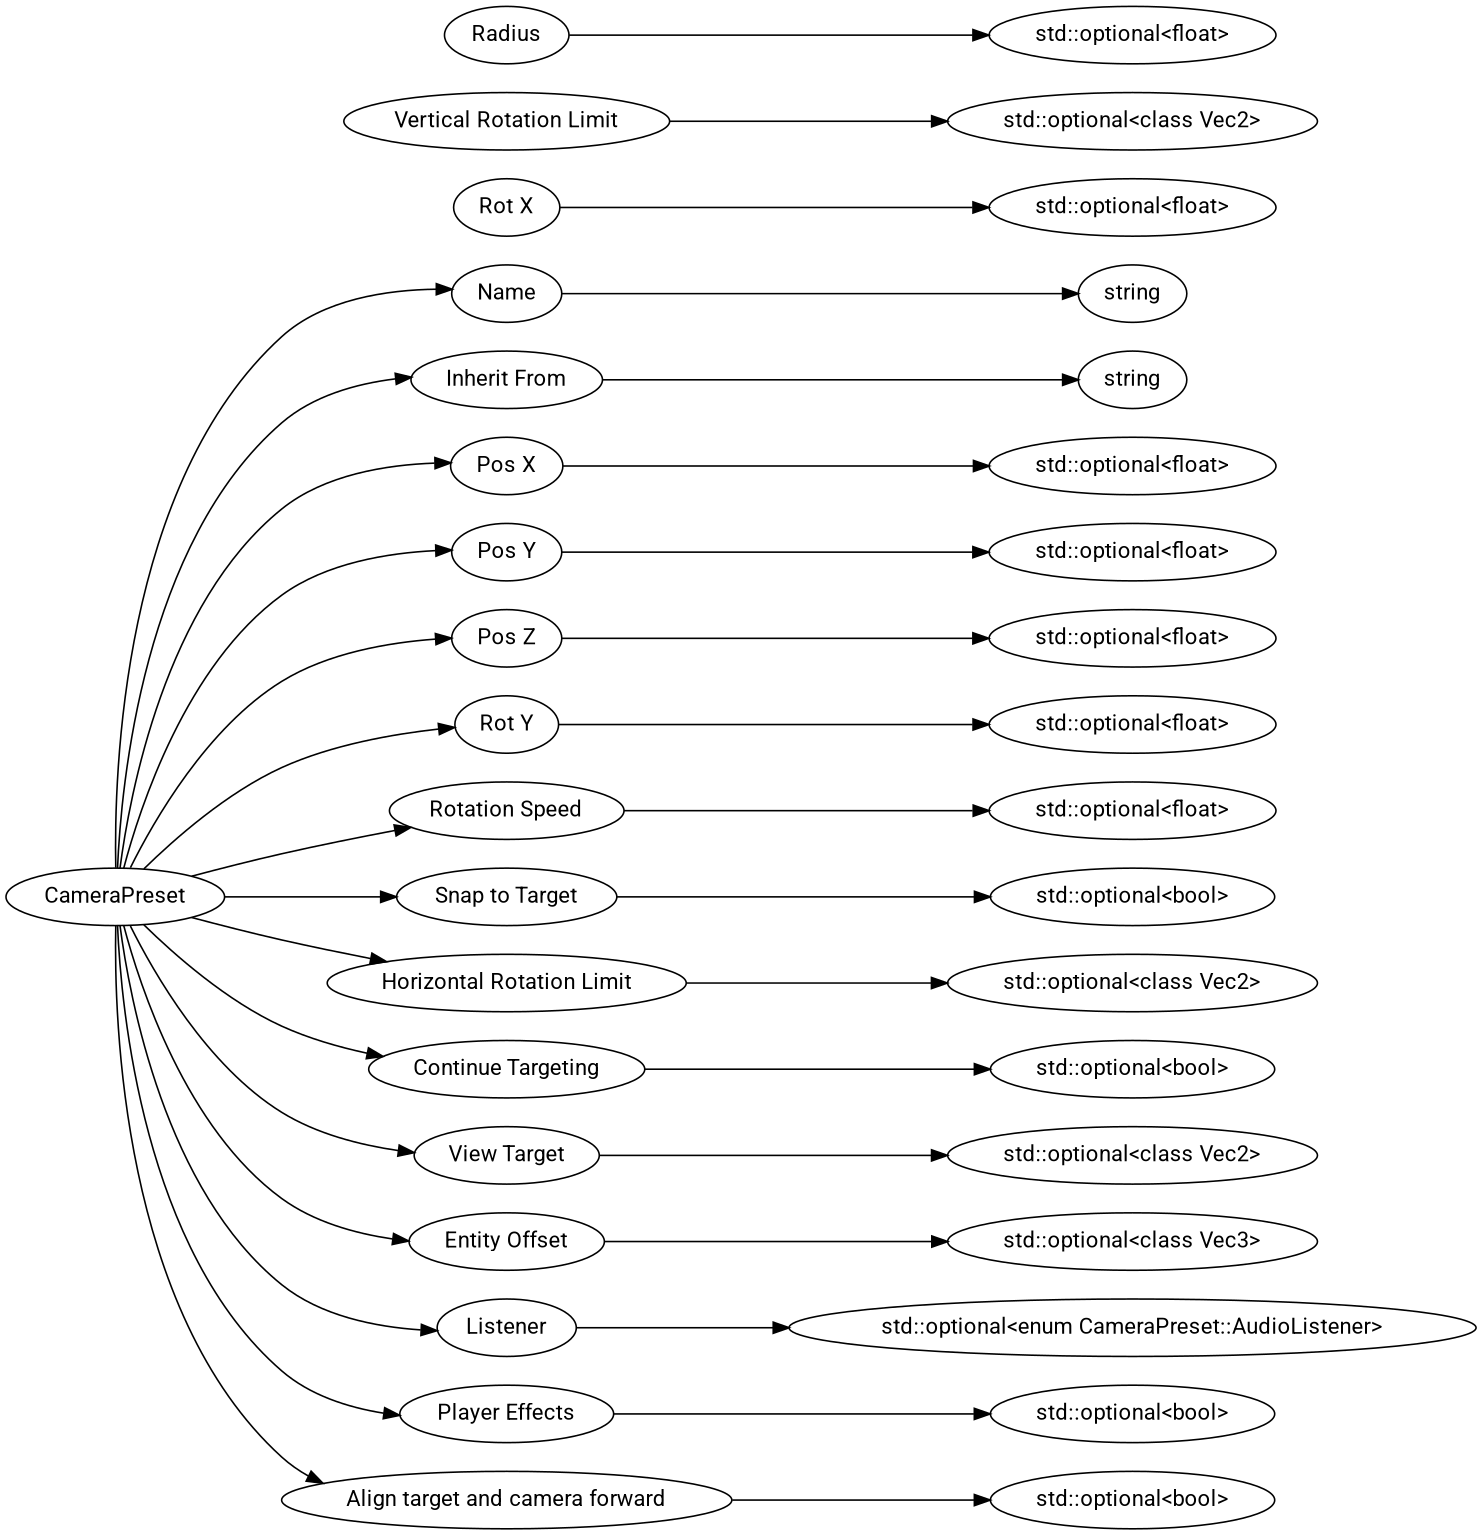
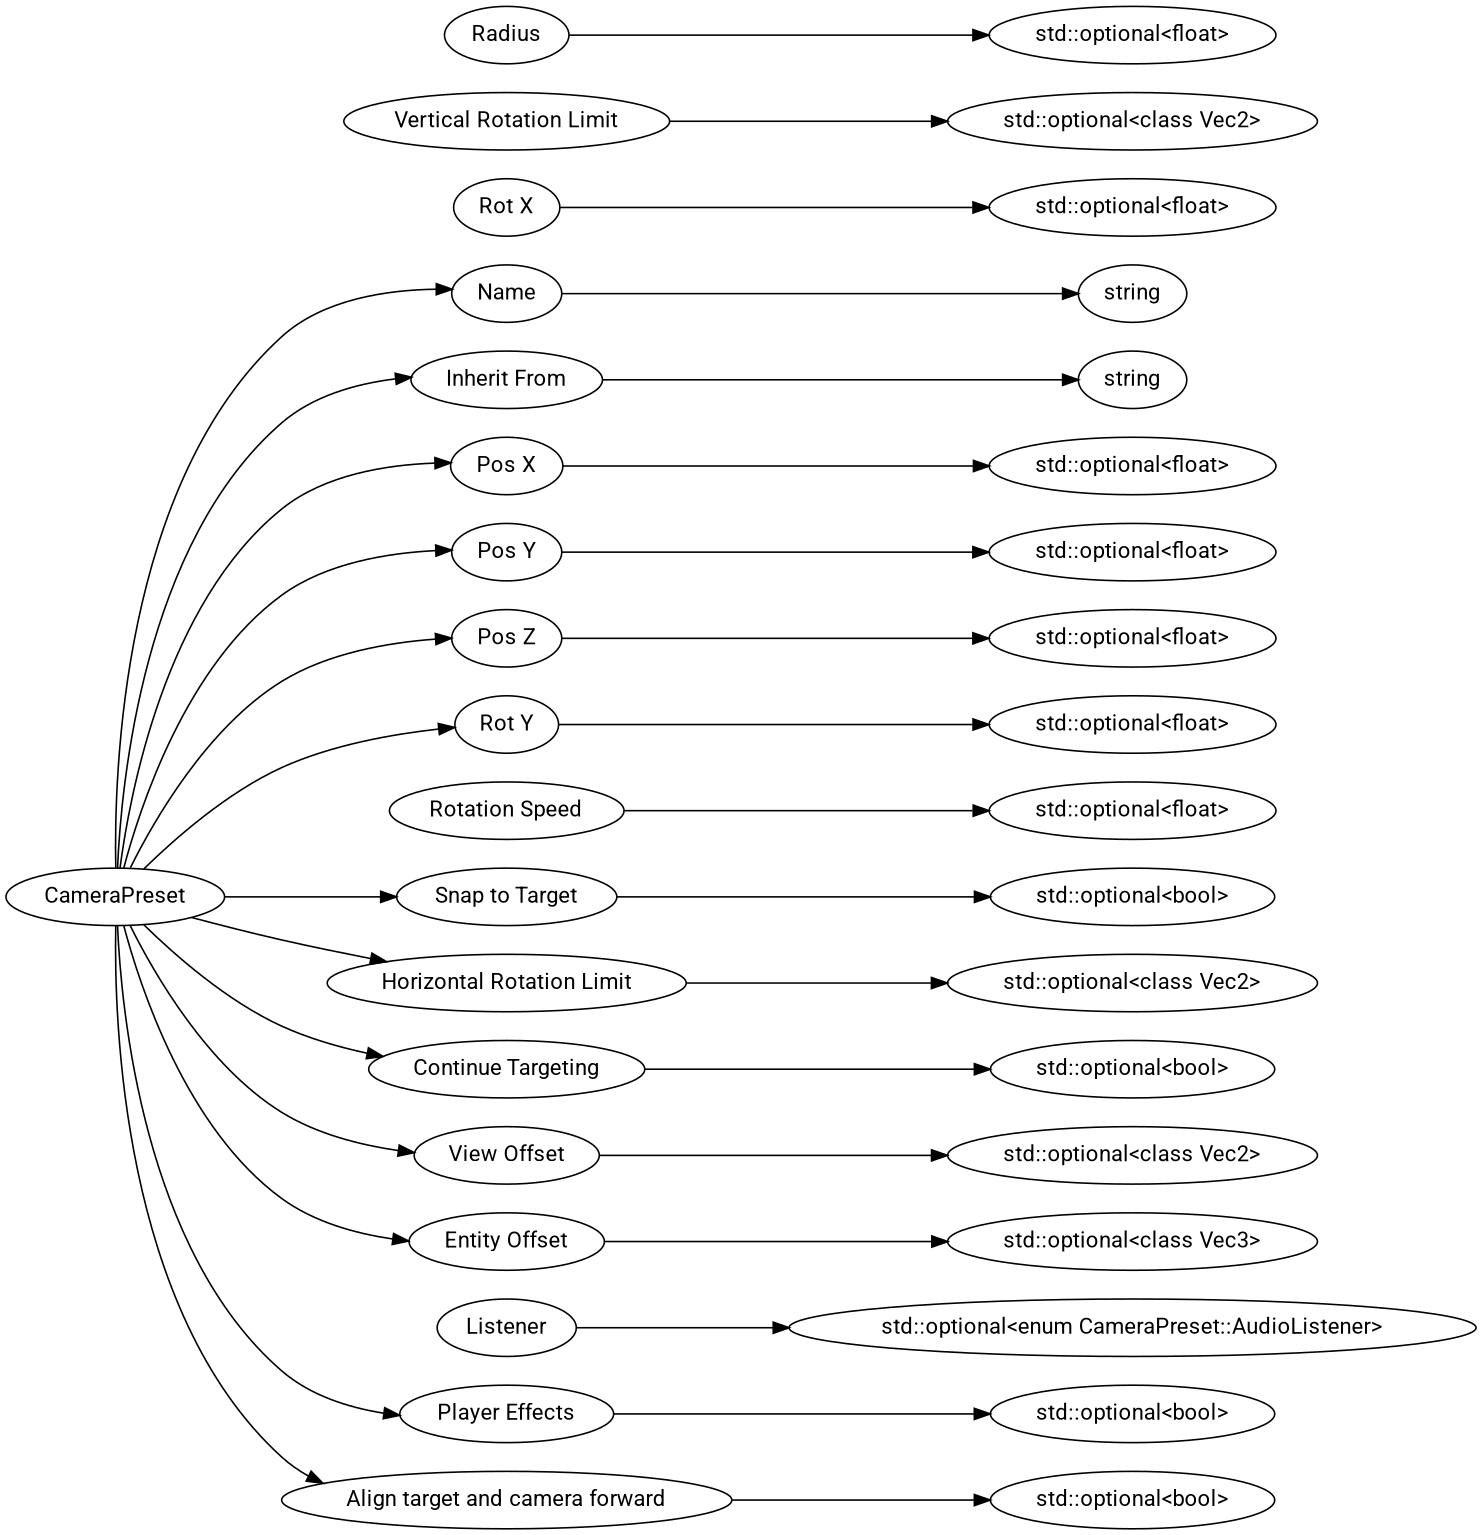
(293, 851) -> none
(507, 1155) -> (507, 1155)
(202, 1187) -> none
